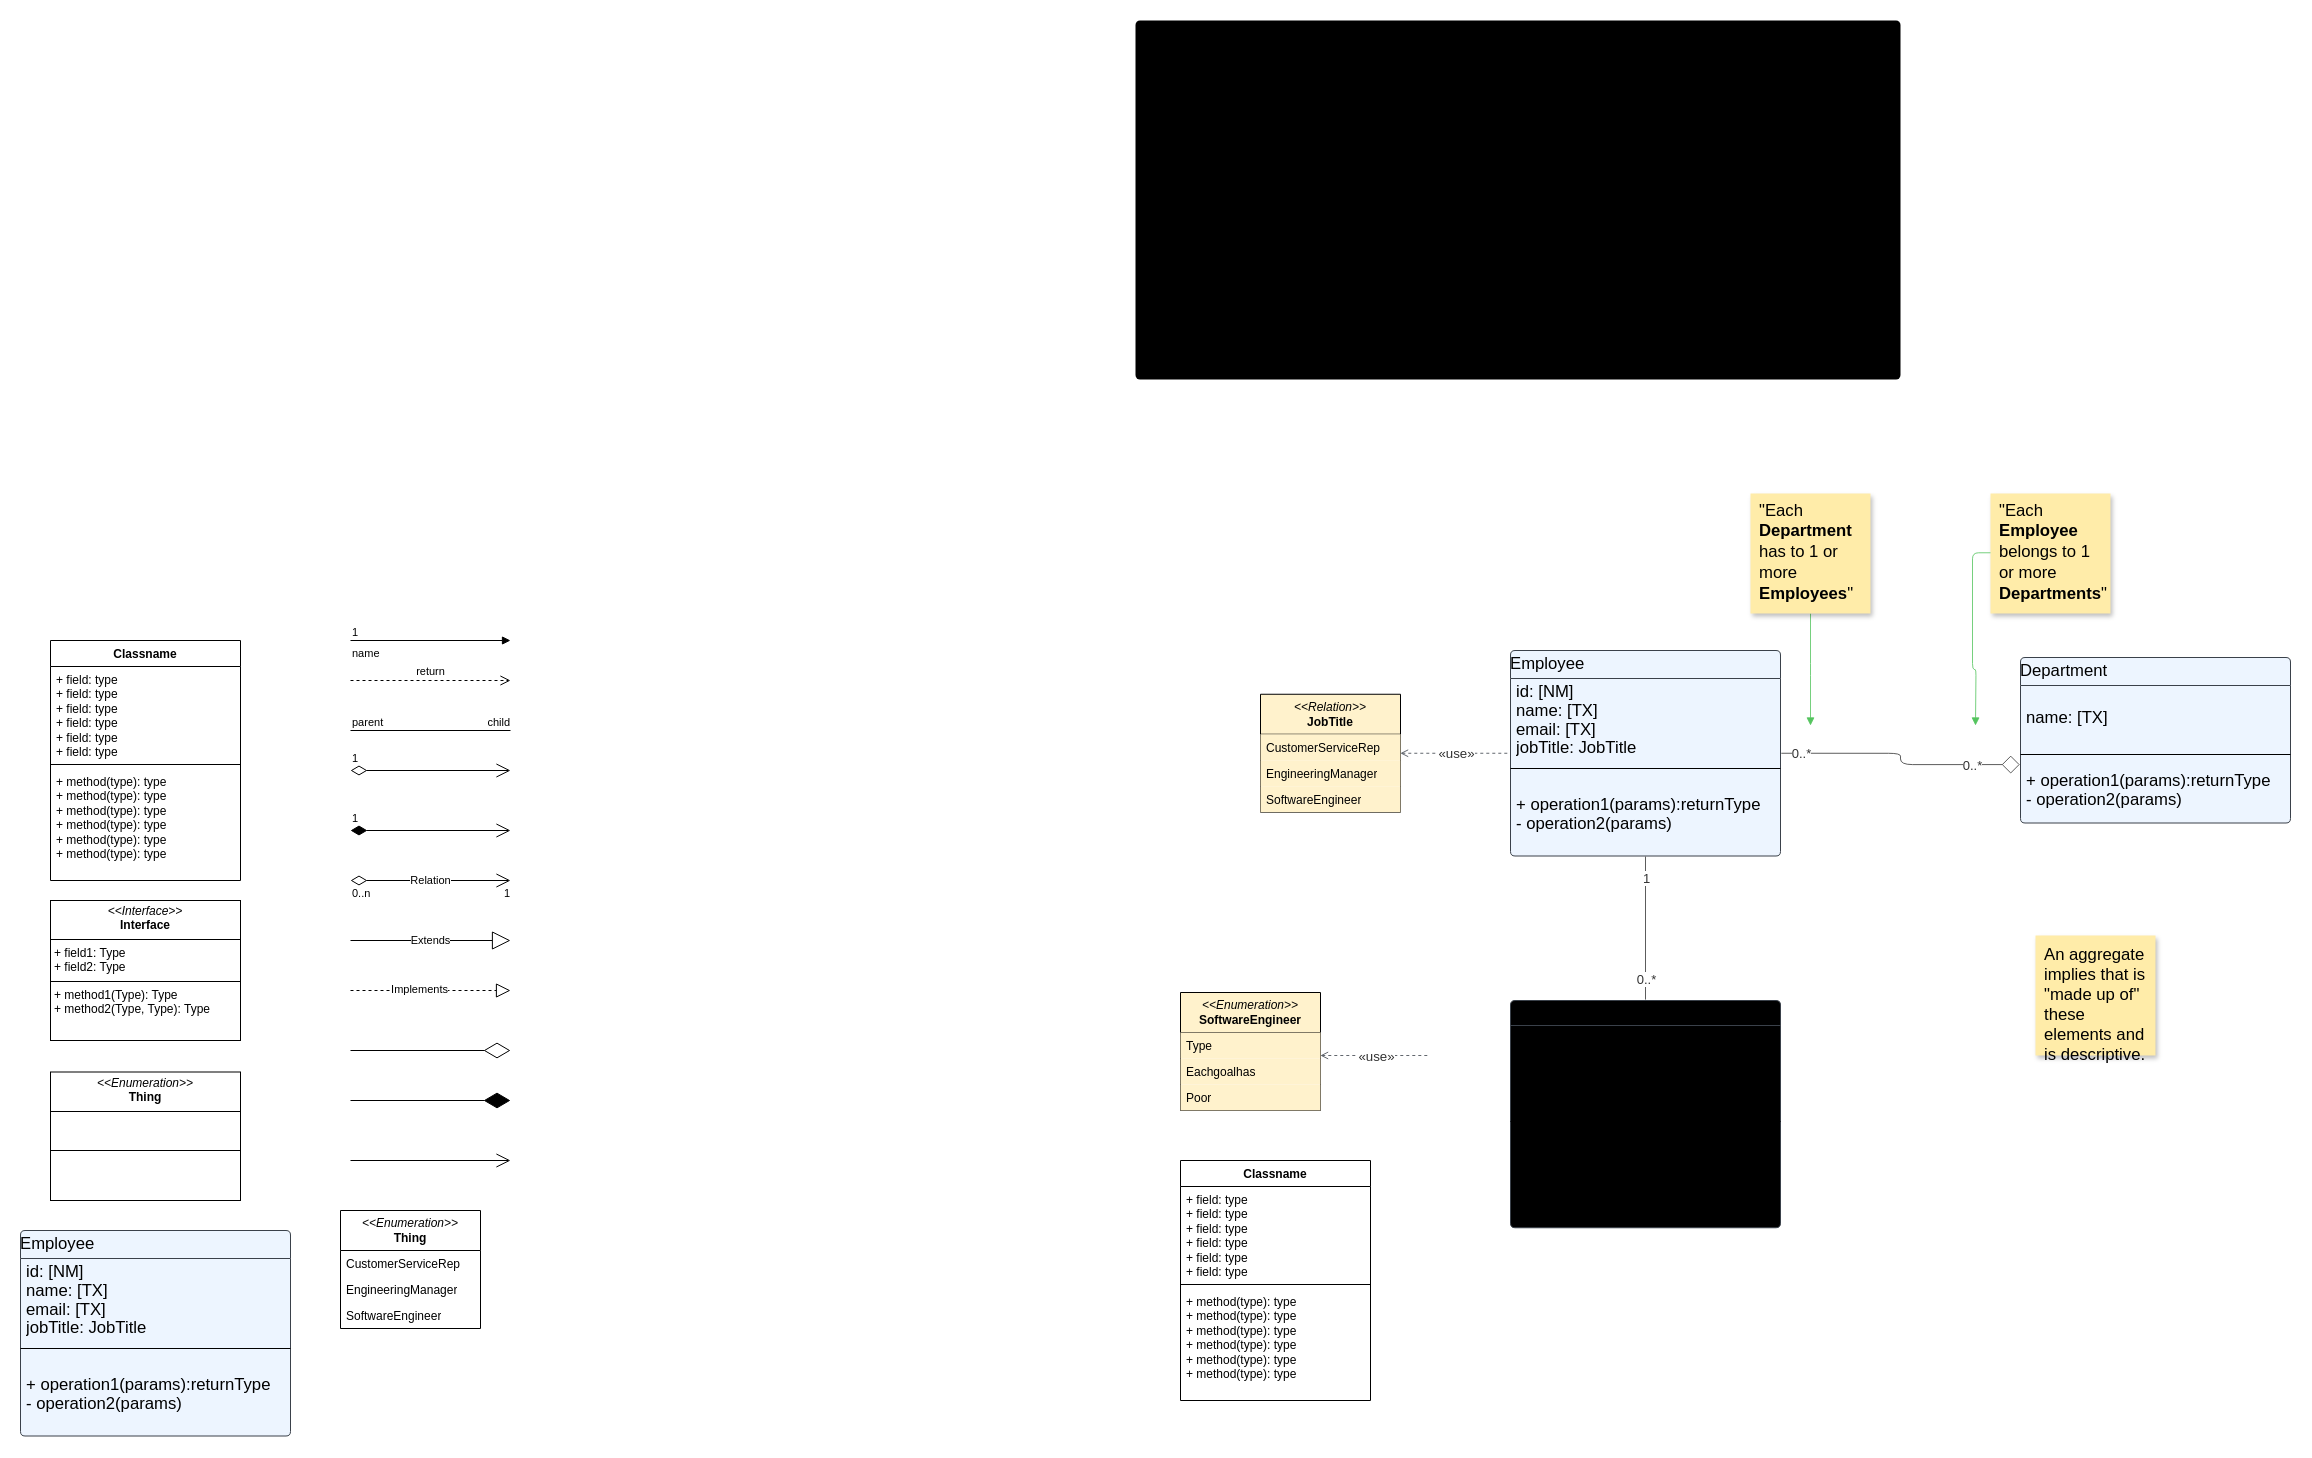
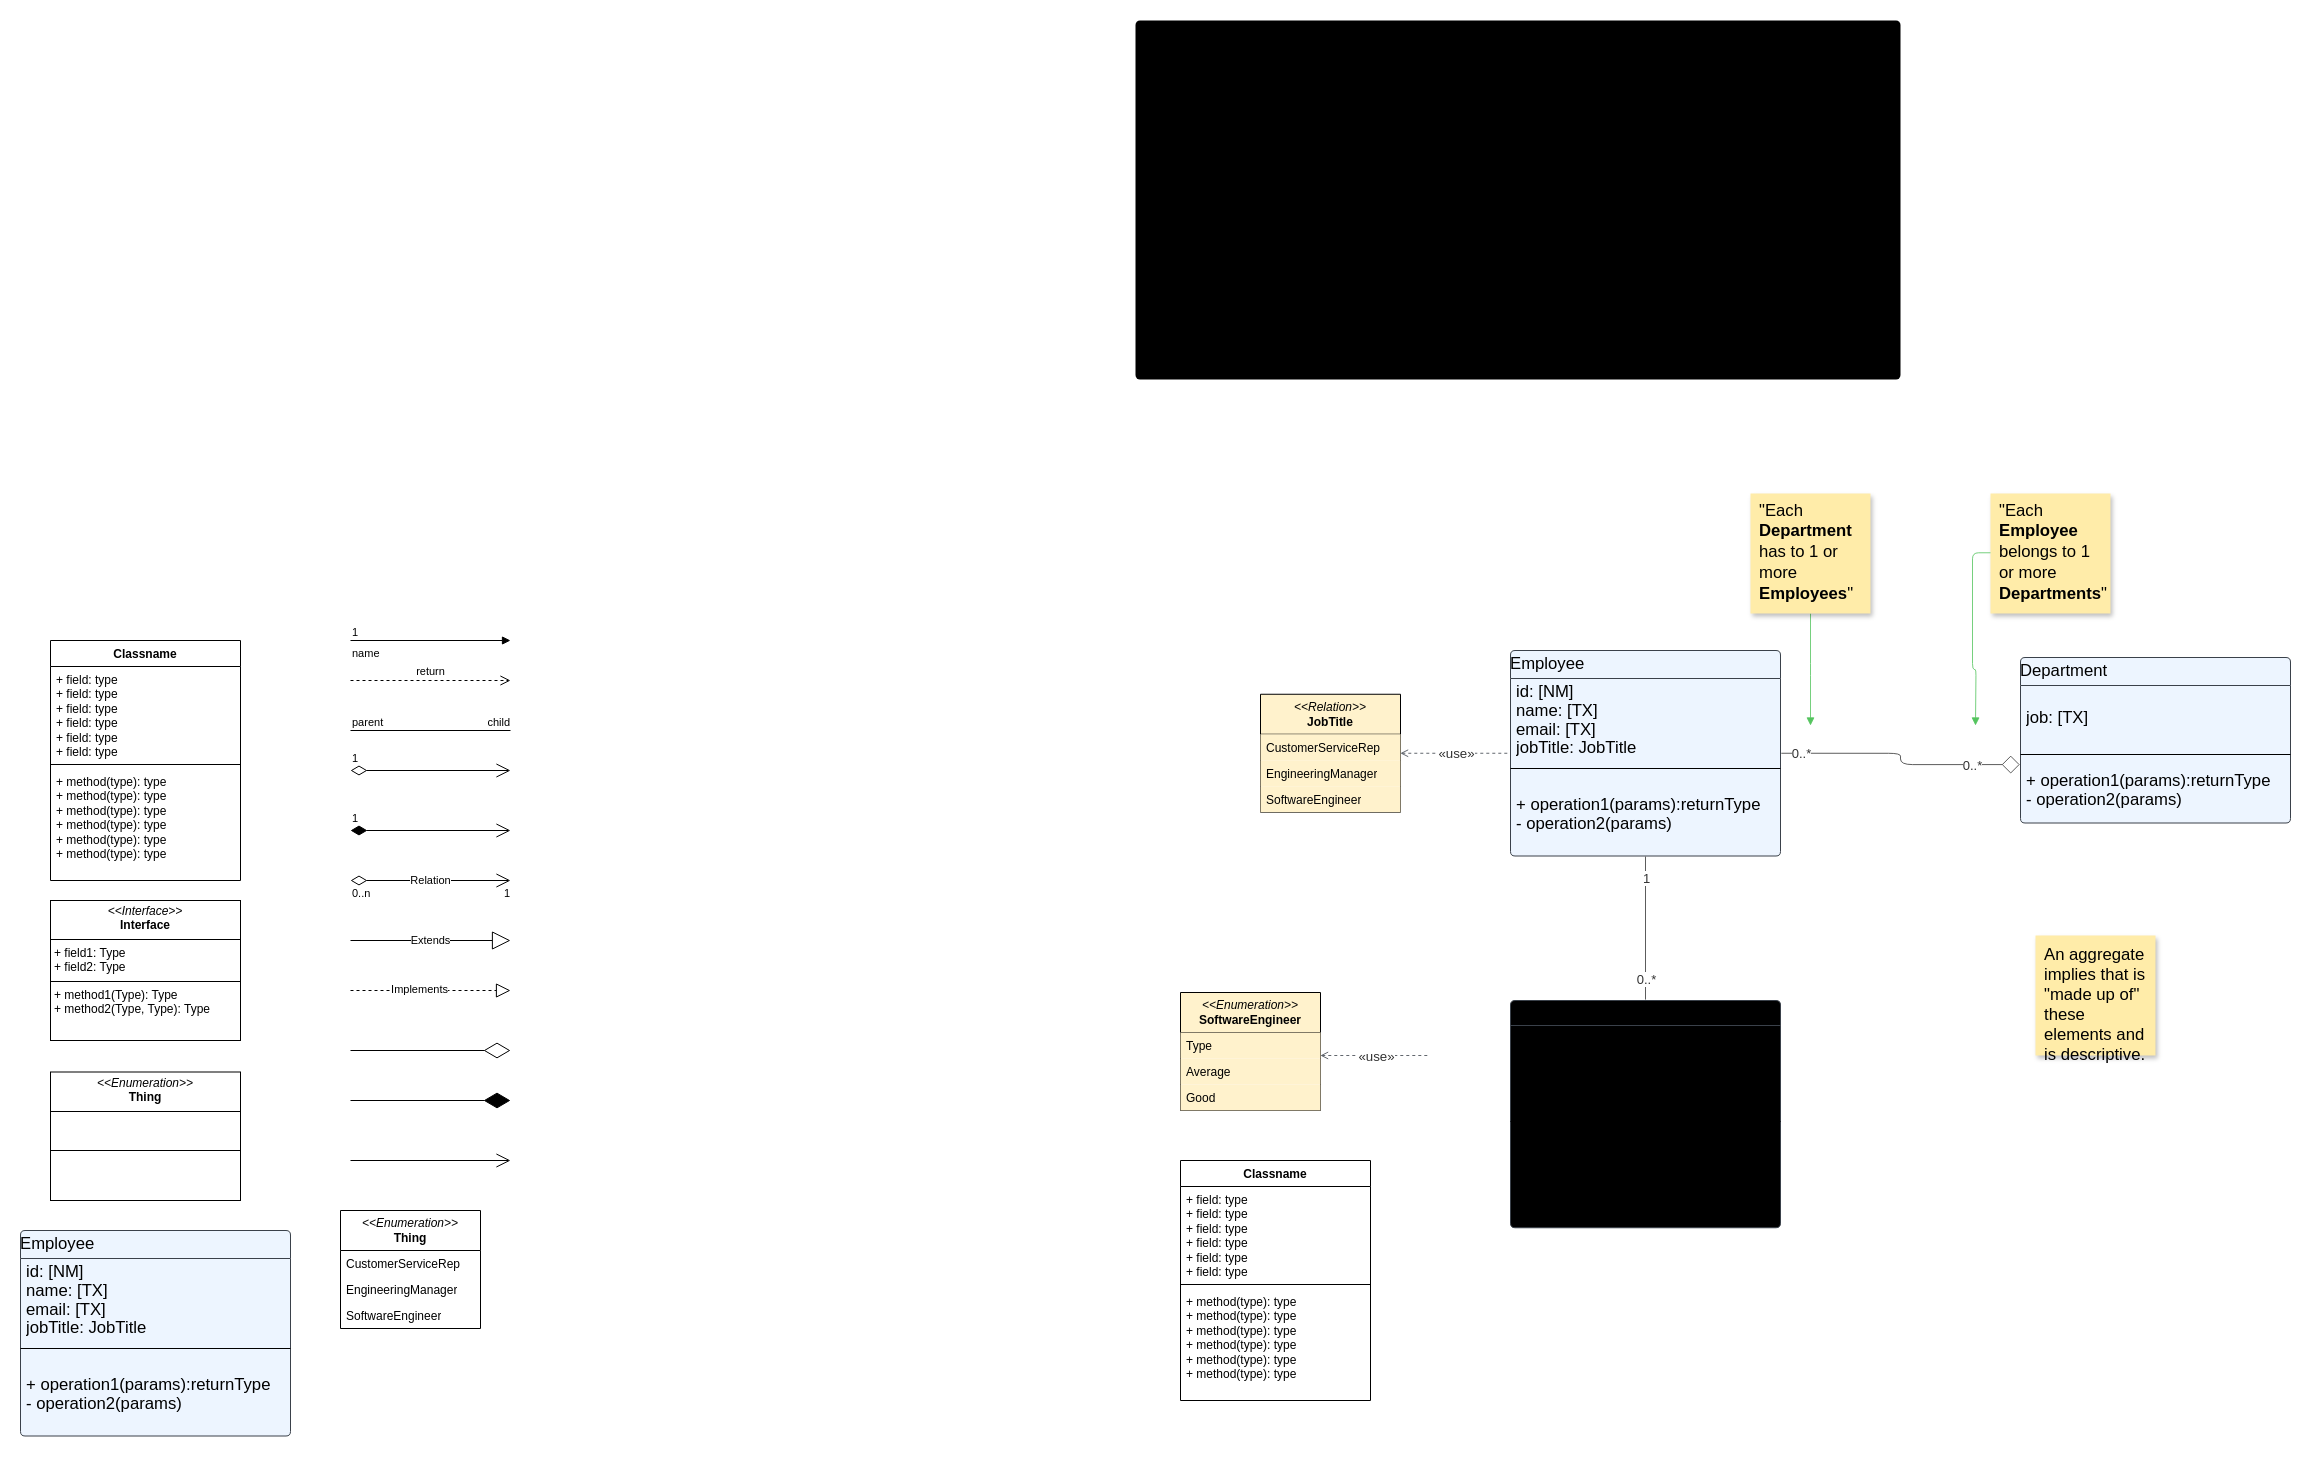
(2069, 719) -> (2064, 719)
(1222, 1073) -> (1210, 1073)
(1200, 1099) -> (1200, 1099)
